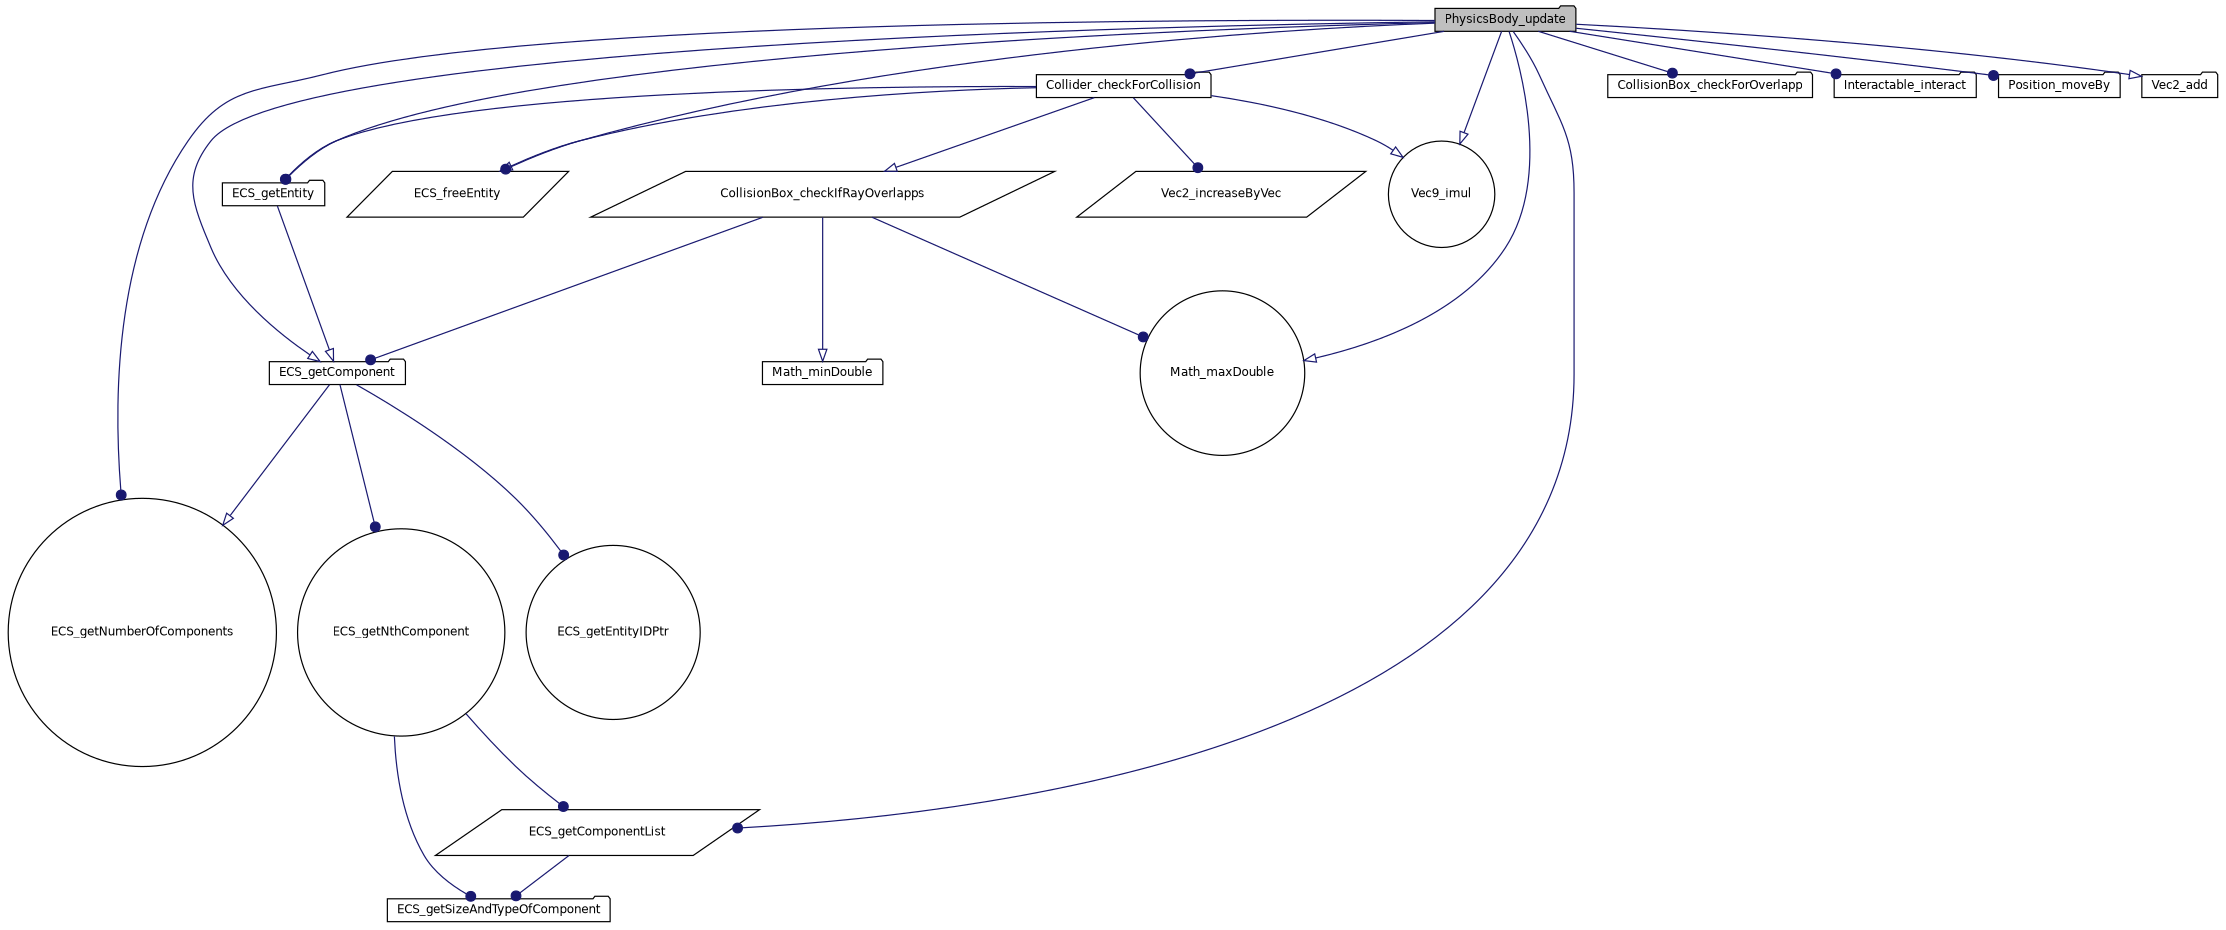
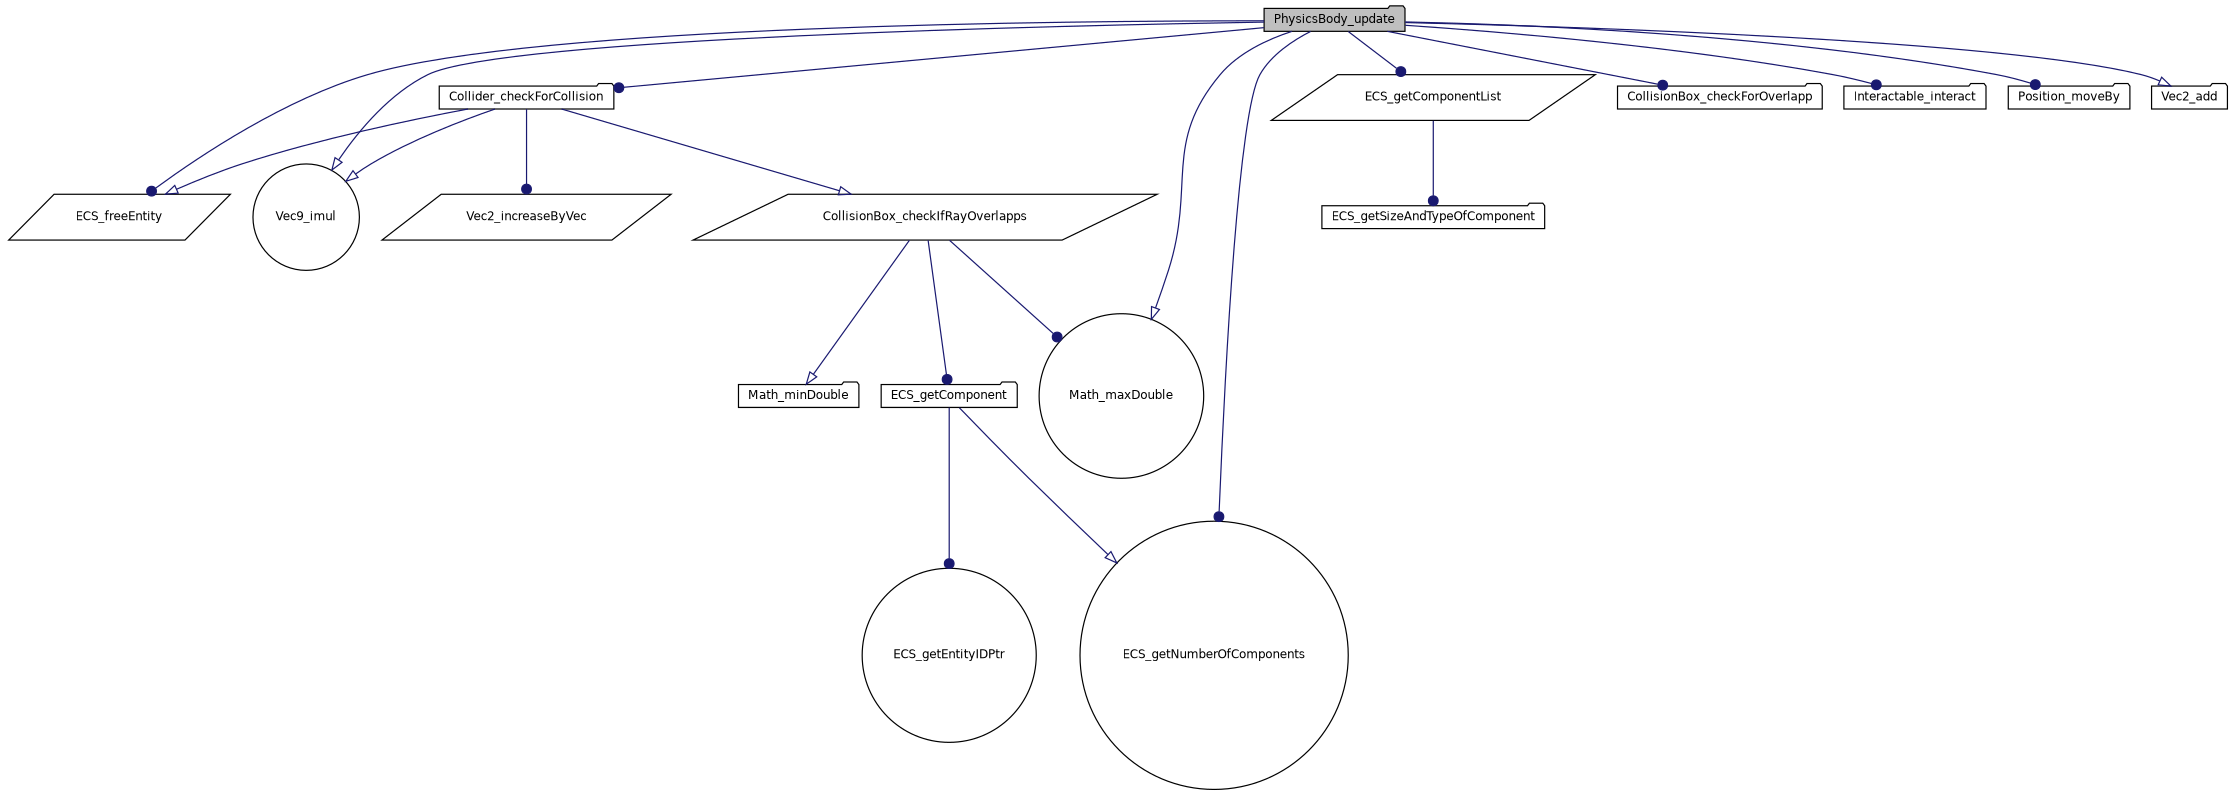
(686, 52) -> none
(274, 194) -> none
(401, 632) -> none
